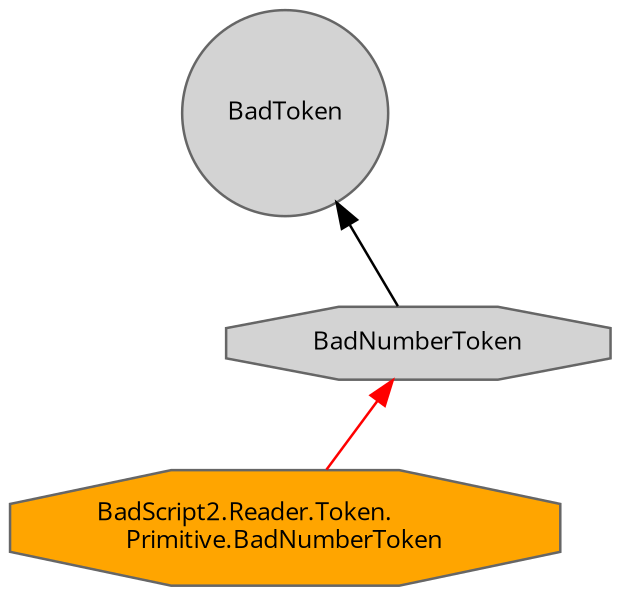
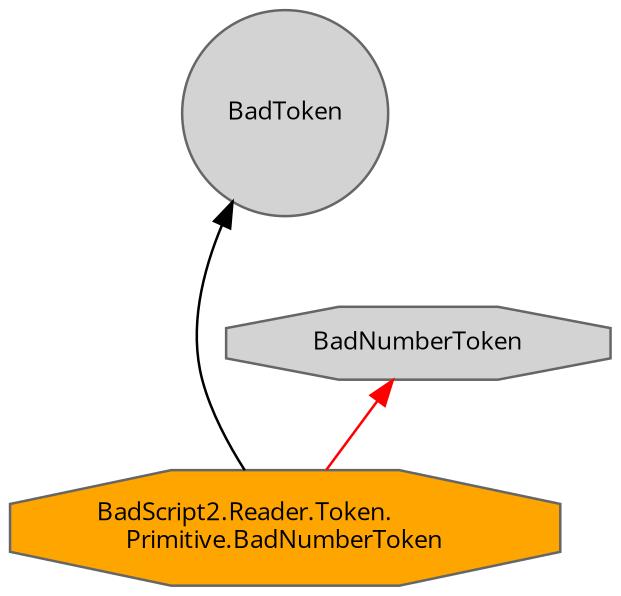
(374, 266) -> (198, 351)
